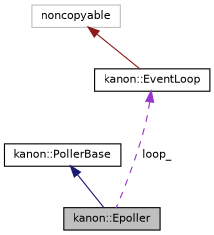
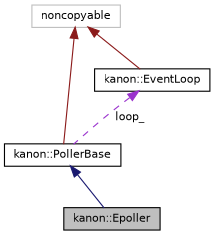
none -> (69, 91)
(136, 156) -> (101, 120)
